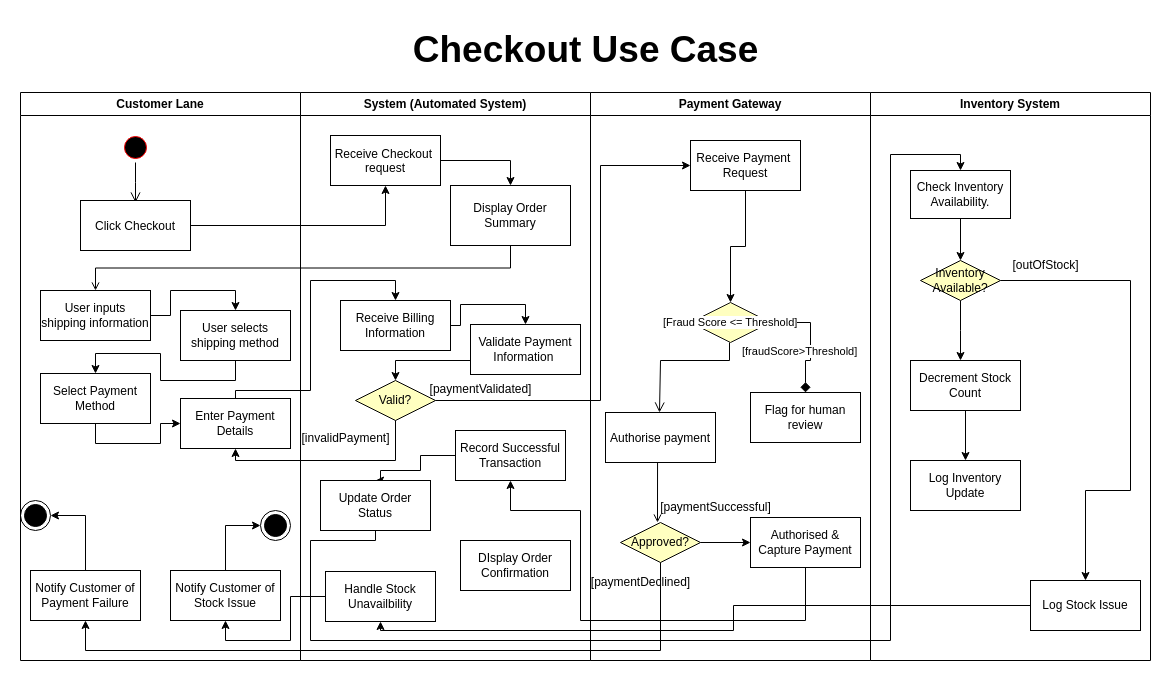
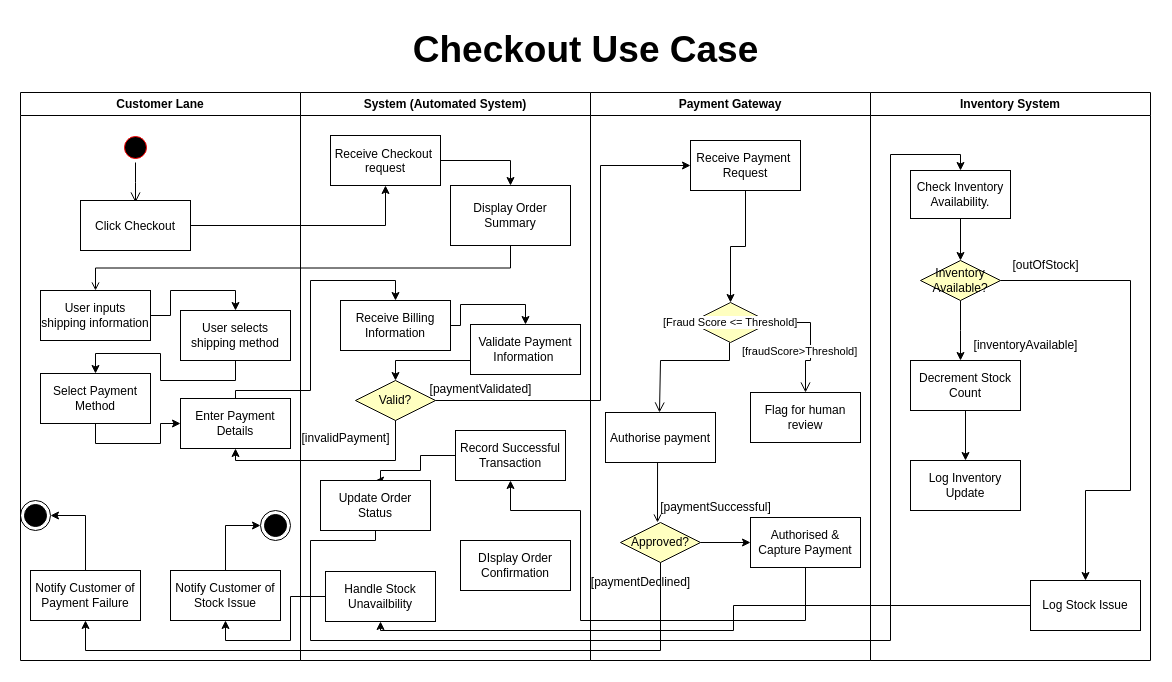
none -> (1026, 346)
(806, 382) -> (806, 385)
